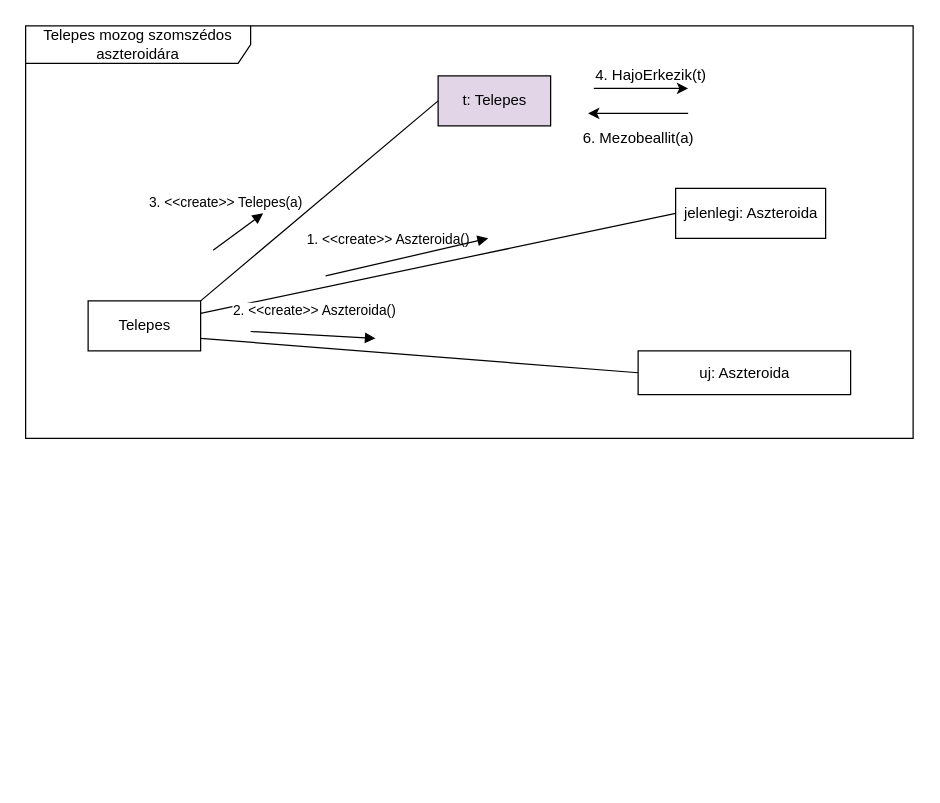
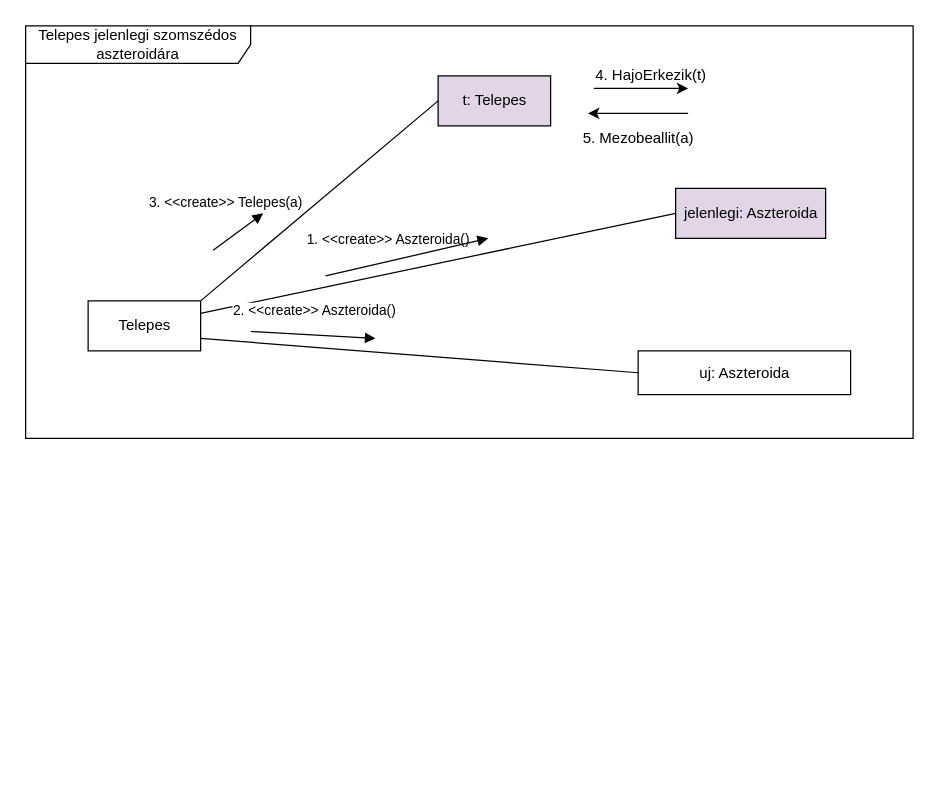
(138, 44) -> (138, 44)
(639, 138) -> (639, 138)
(751, 213) -> (751, 213)
